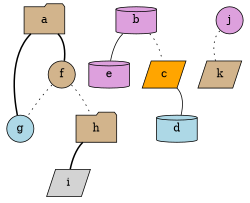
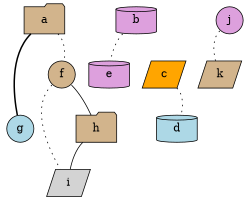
(115, 46) -> (115, 46)
(158, 46) -> none
(64, 47) -> (64, 47)
(83, 99) -> (83, 99)
(39, 100) -> (43, 127)
(182, 101) -> (182, 101)
(75, 155) -> (75, 155)
